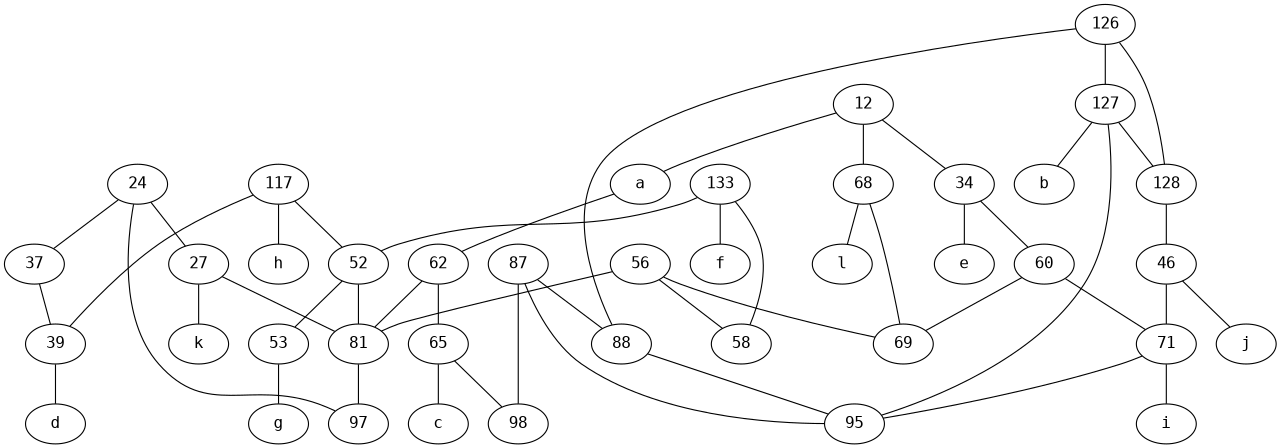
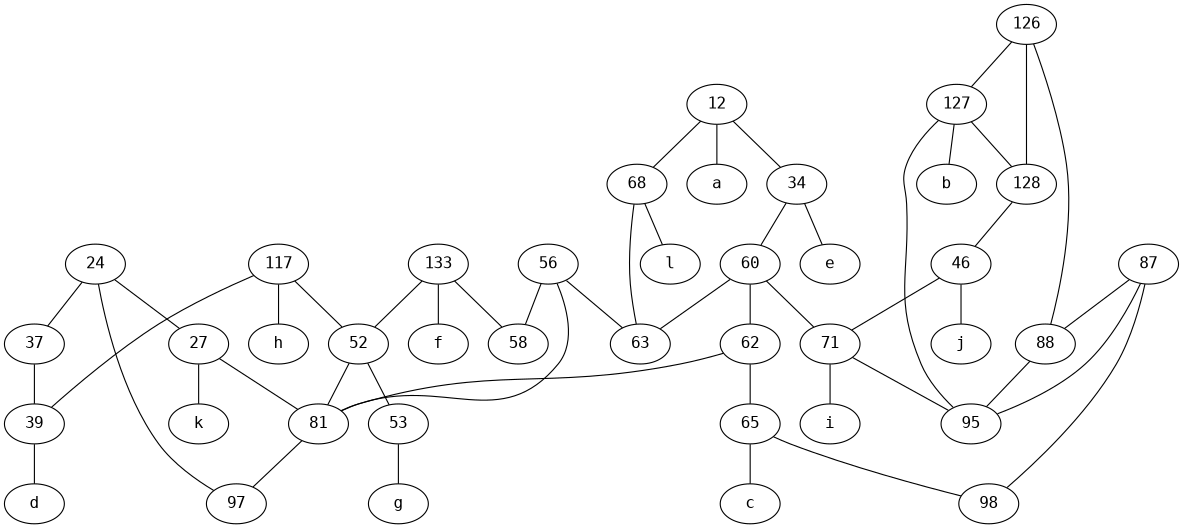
(549, 217) -> (750, 304)
(903, 344) -> (640, 344)
